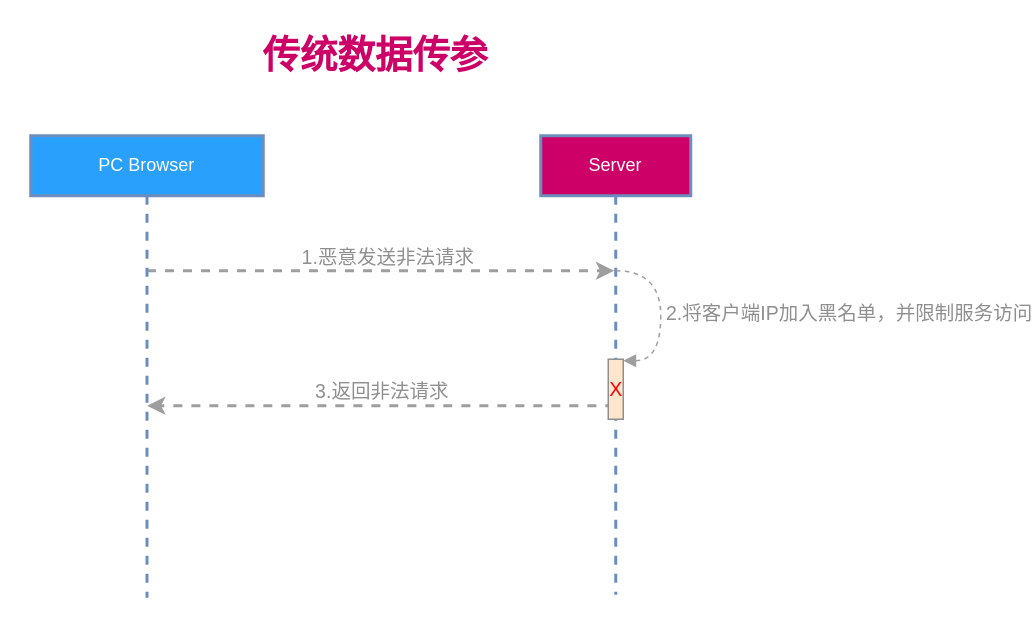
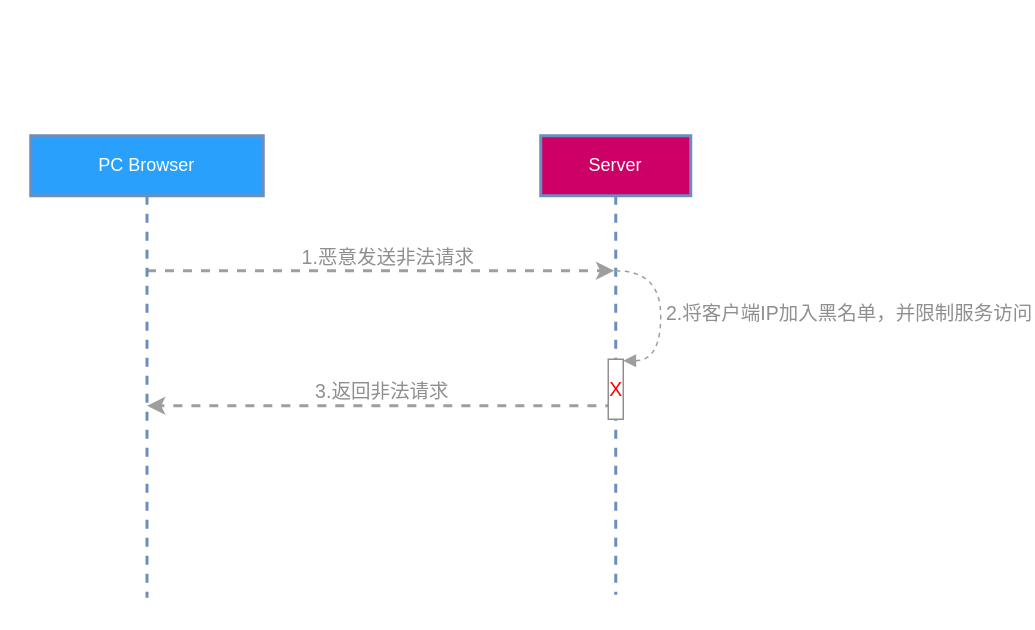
(376, 53) -> none
(616, 389) -> (616, 389)
